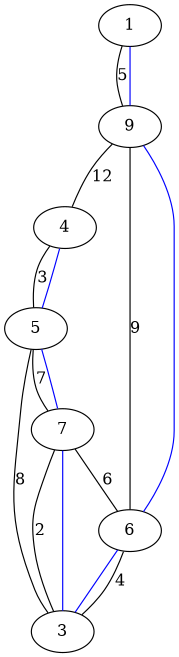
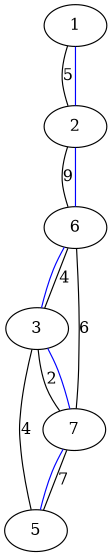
(130, 127) -> (75, 127)
(65, 228) -> none
(21, 480) -> (27, 430)
